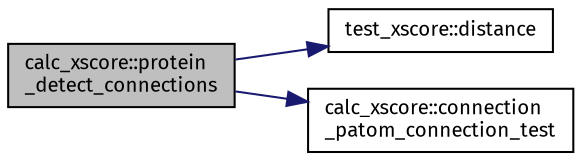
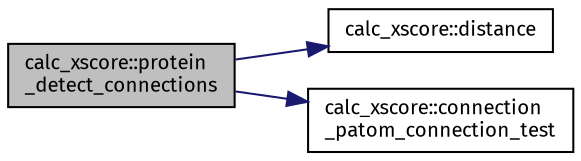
(441, 31) -> (441, 31)
